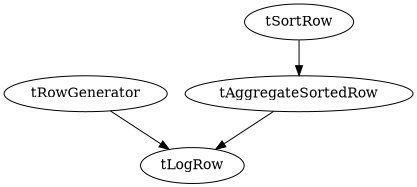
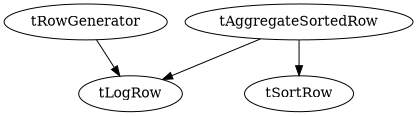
(299, 53) -> (299, 53)
